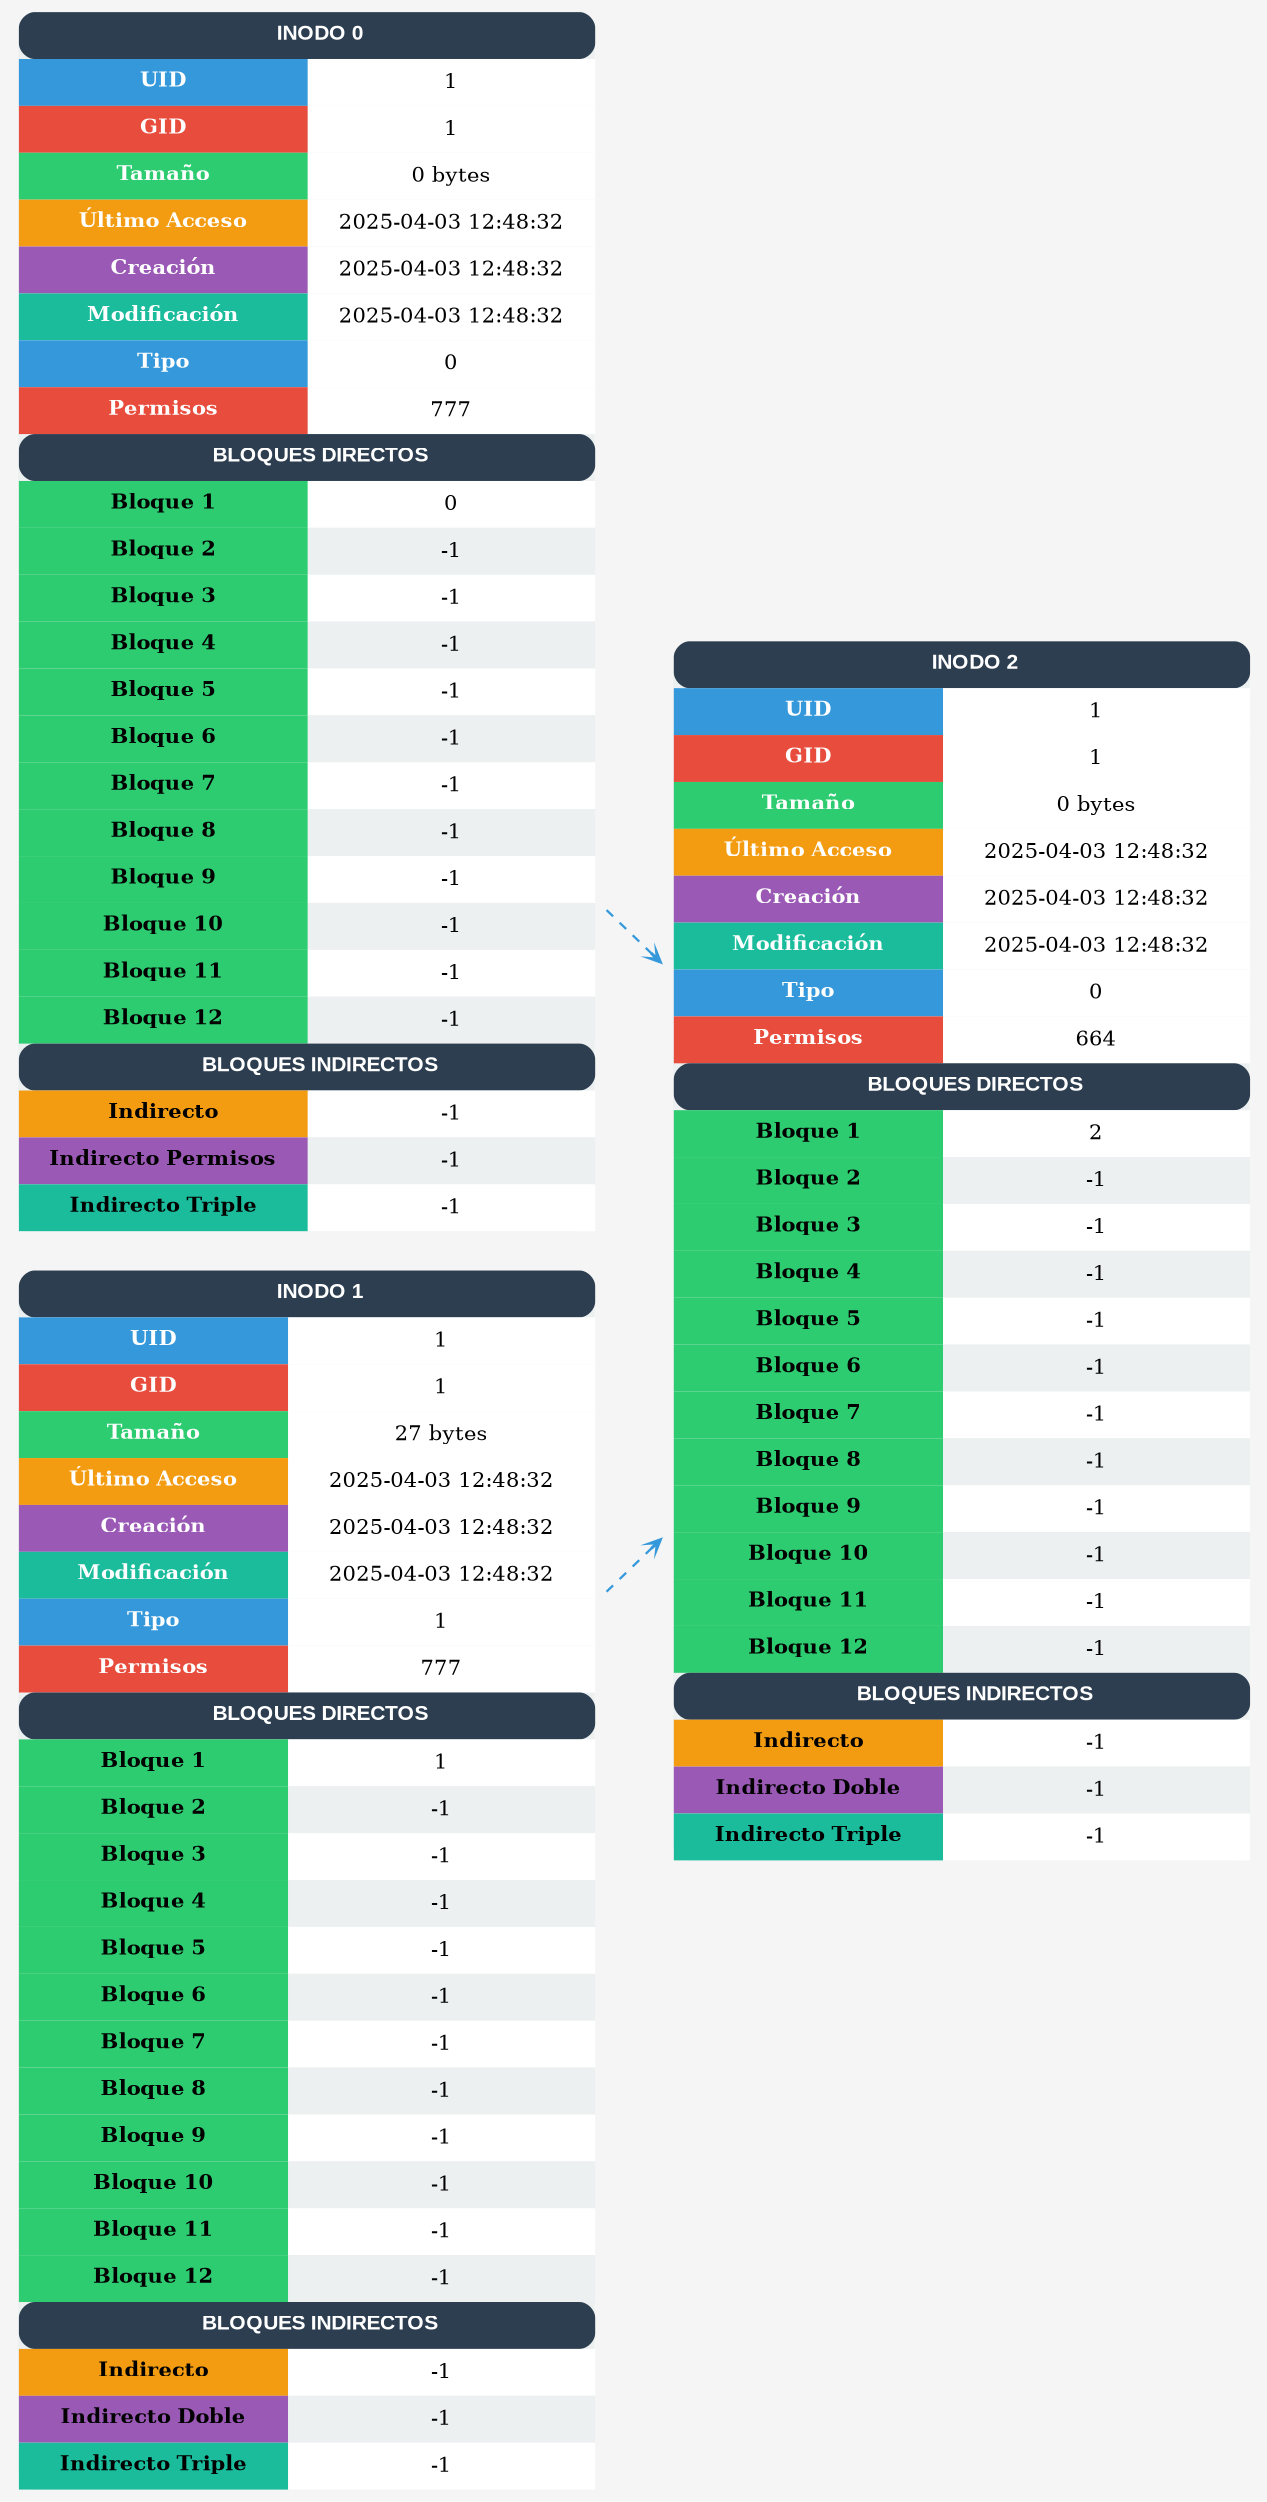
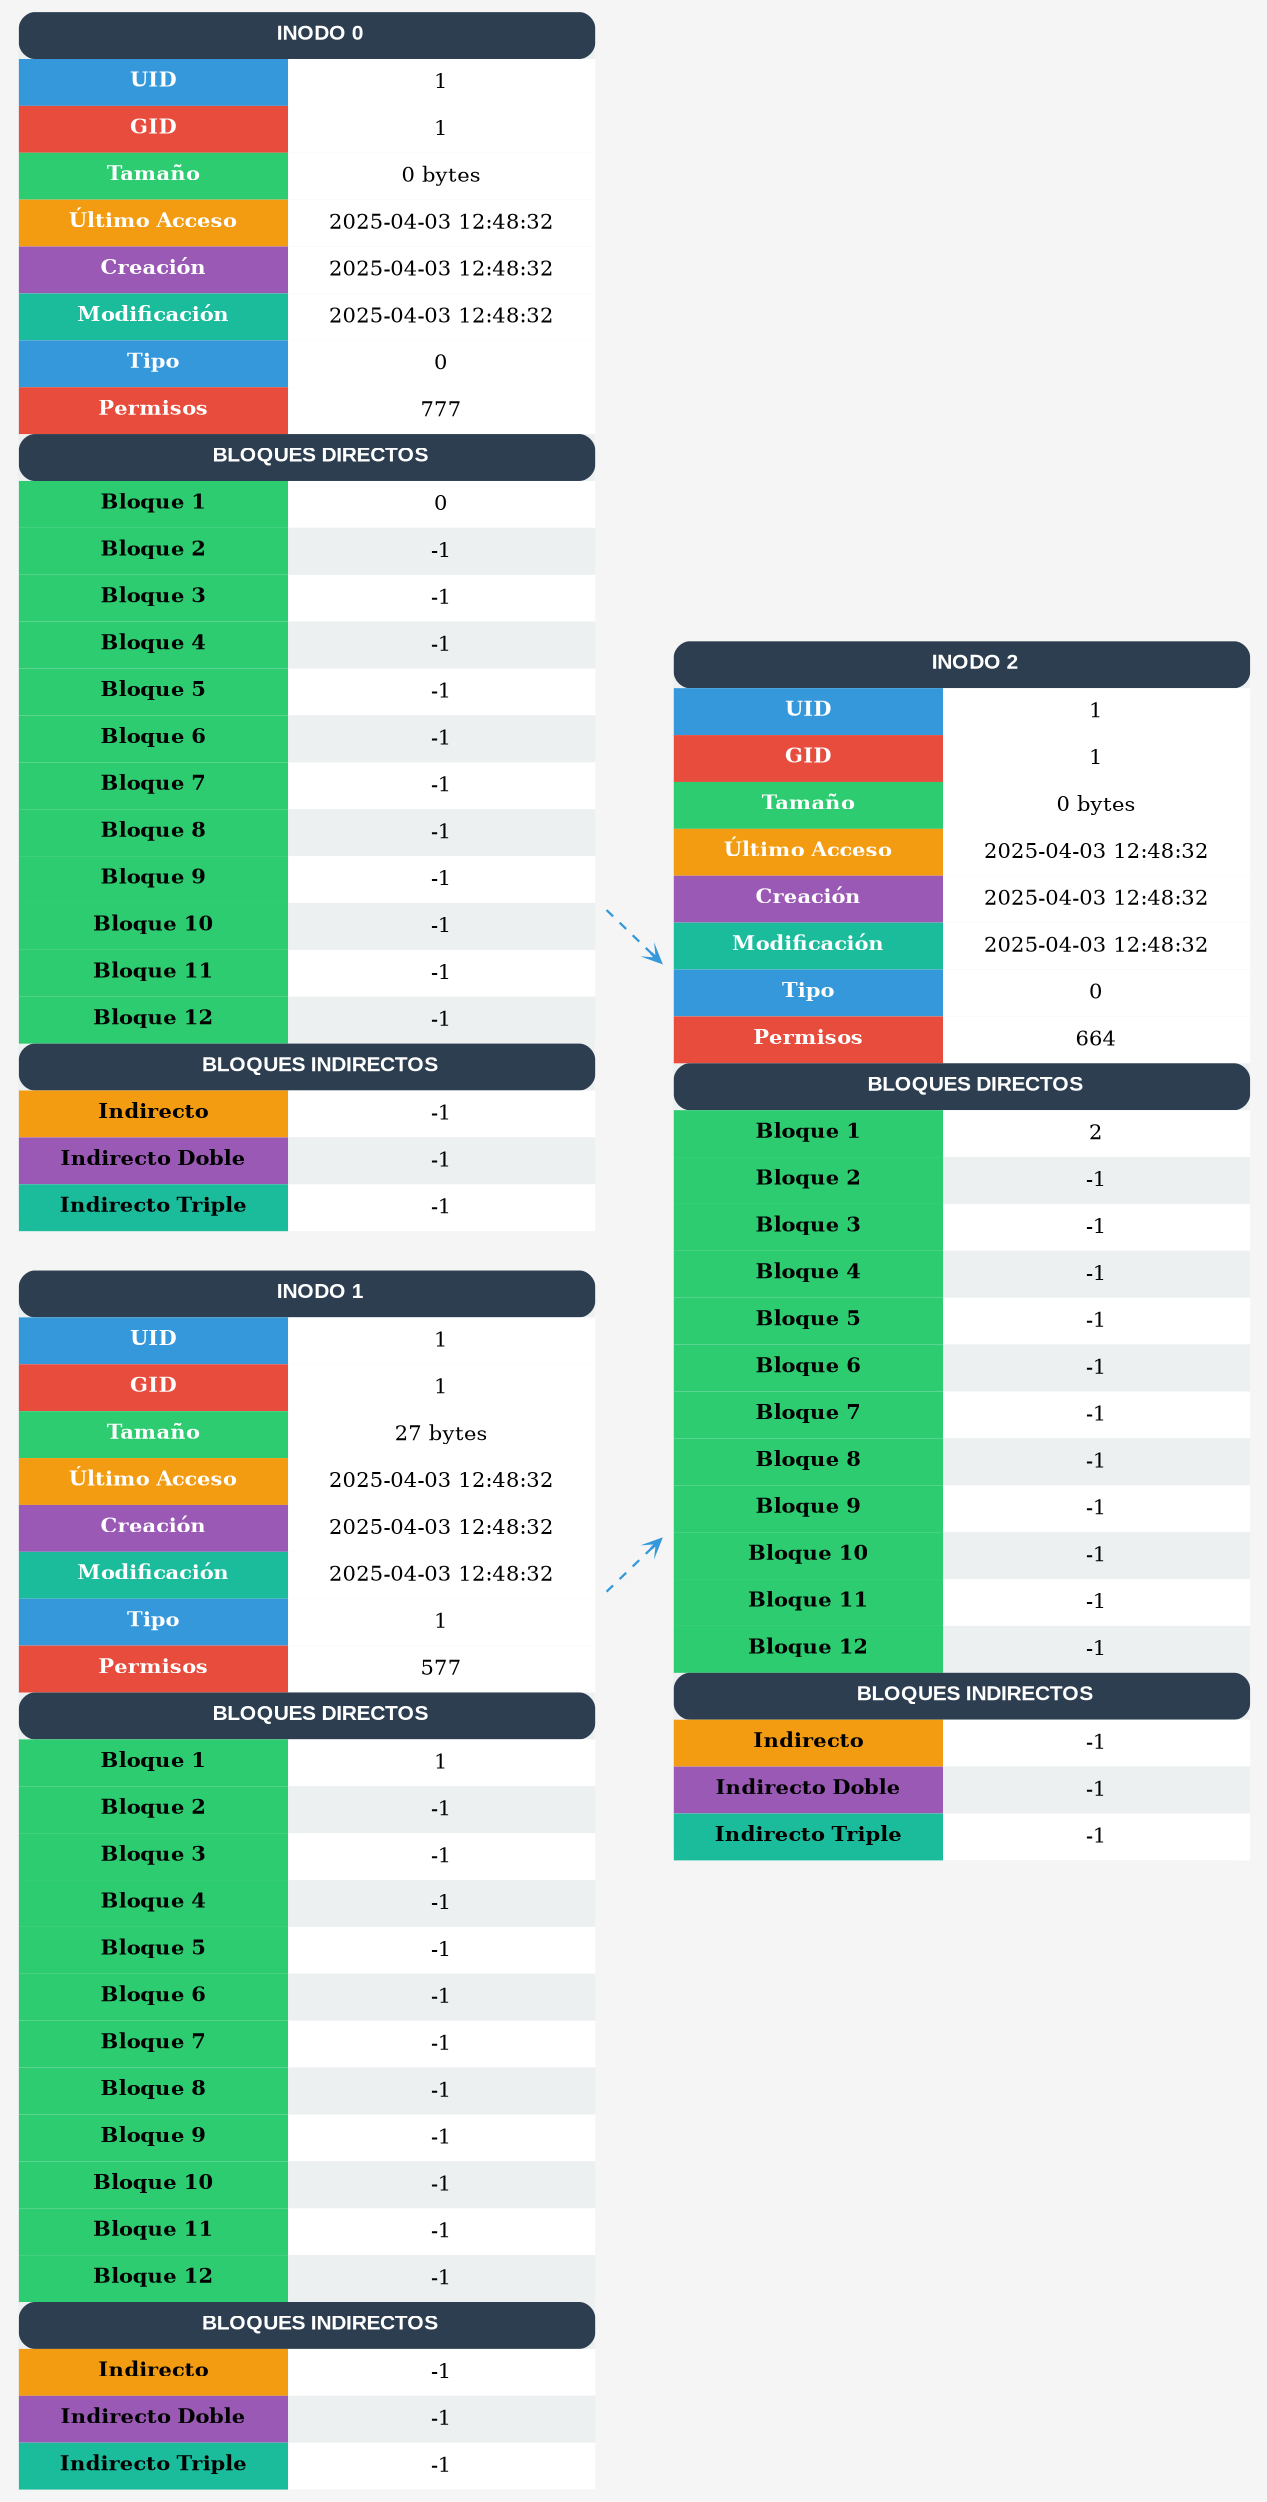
(163, 1159) -> (154, 1159)
(442, 1668) -> (442, 1668)
